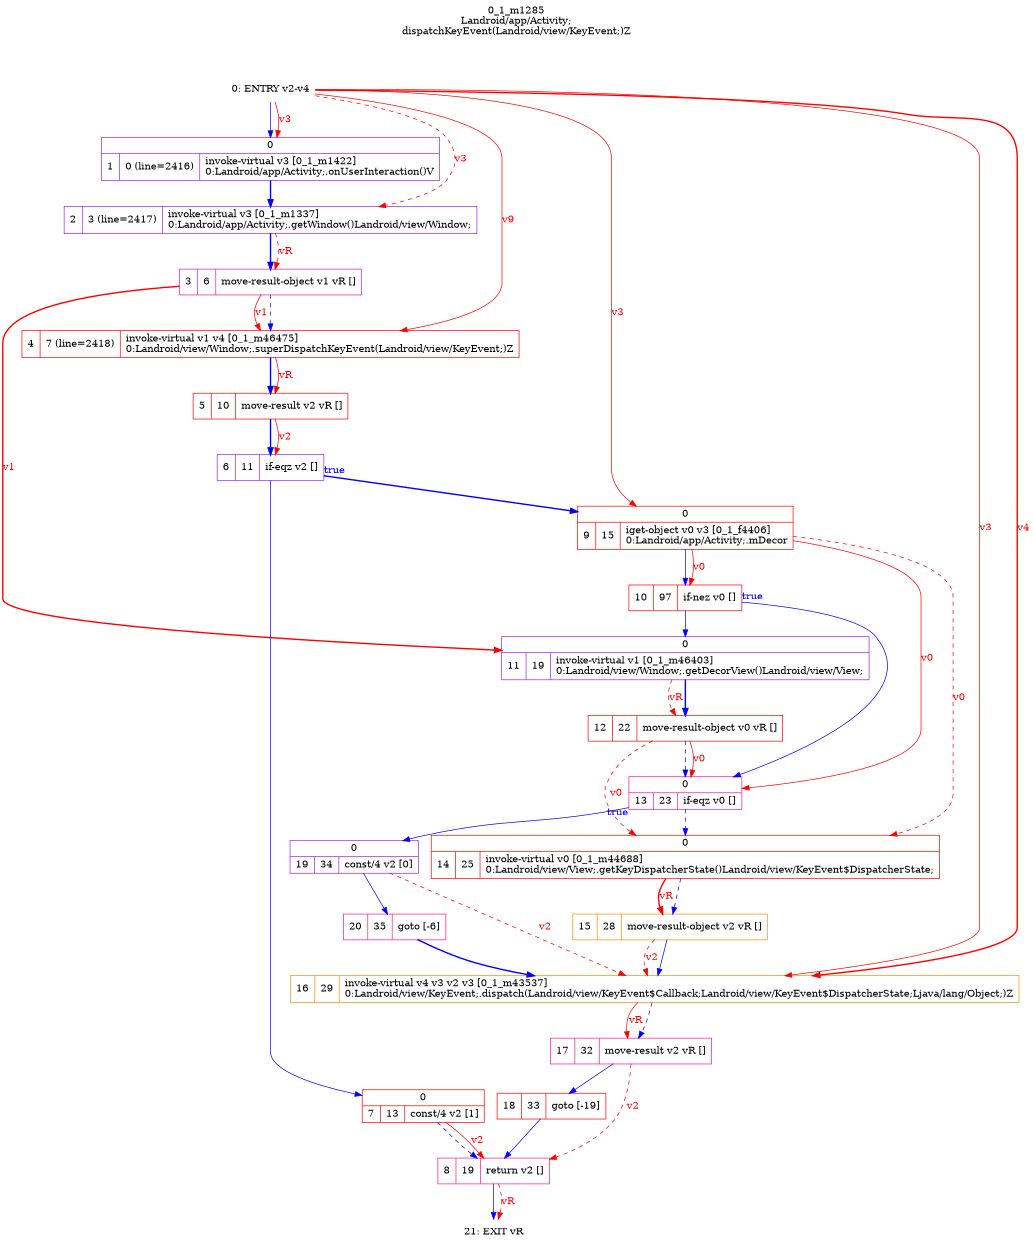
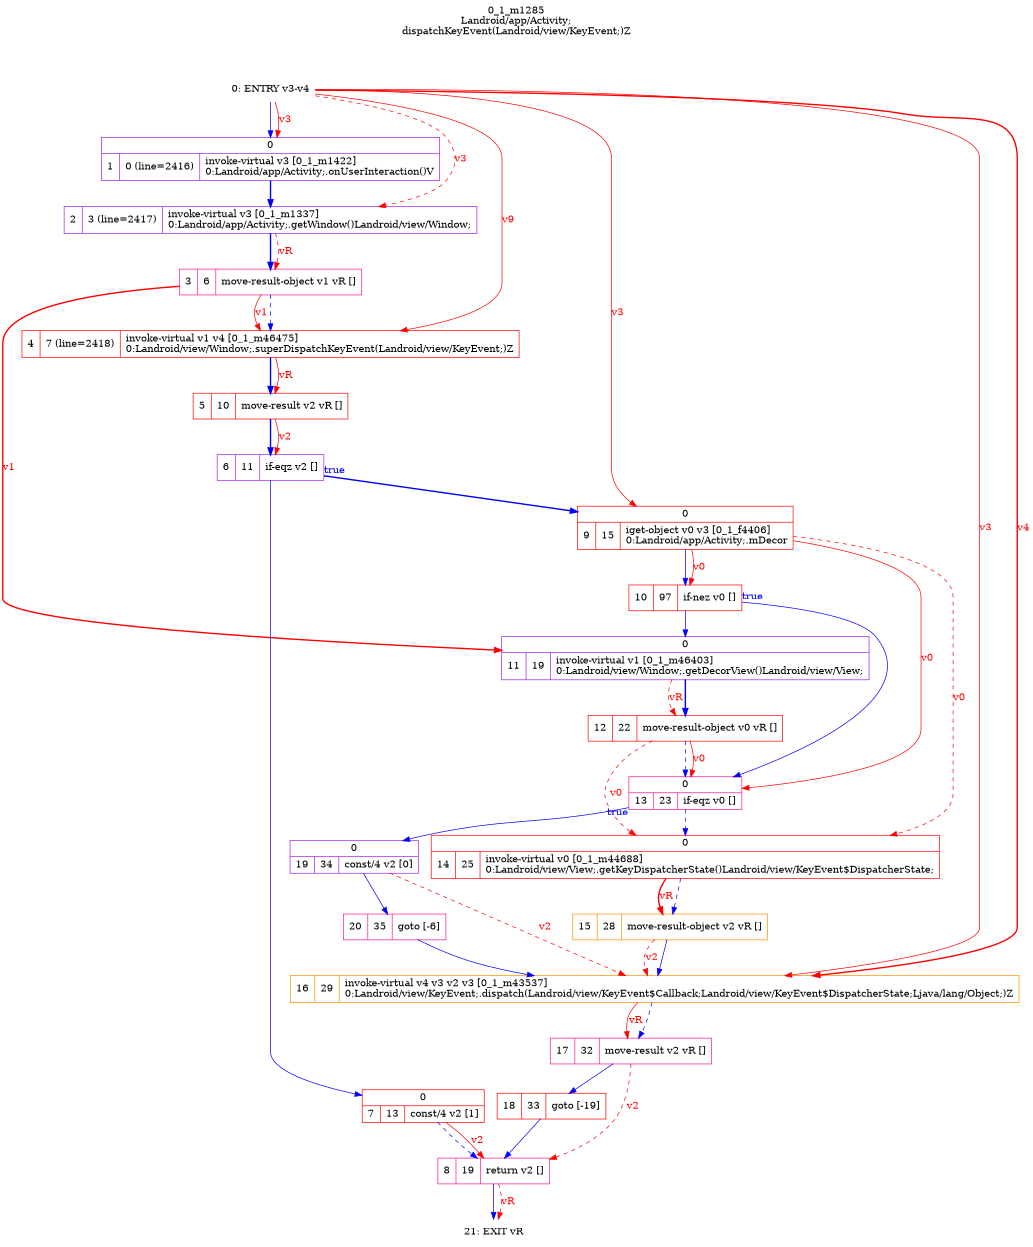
(271, 89) -> (271, 89)
(471, 961) -> (471, 961)
